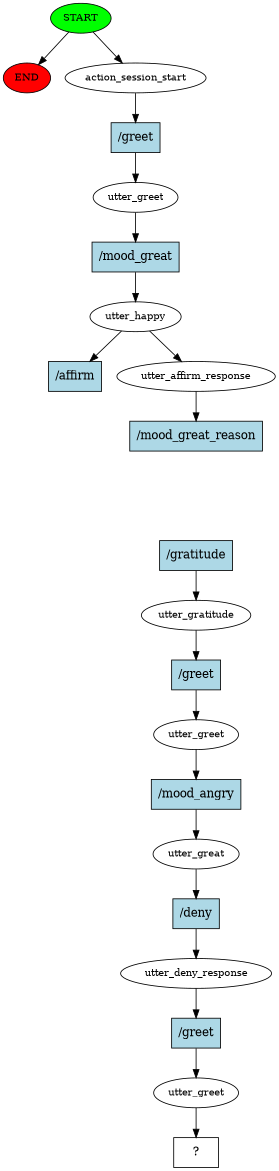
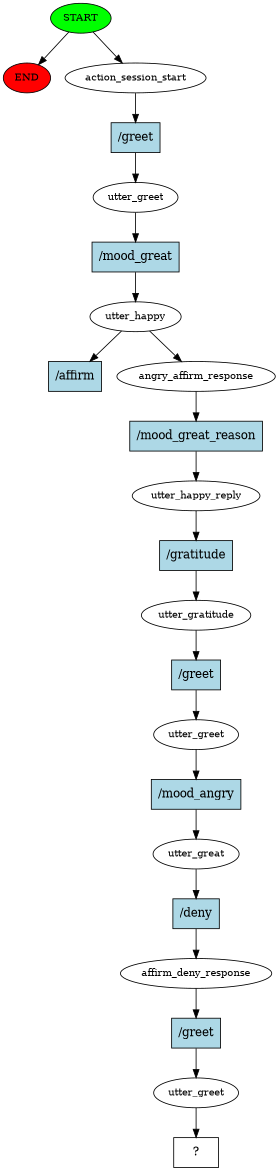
(196, 376) -> (196, 376)
none -> (196, 496)
(196, 973) -> (196, 973)
